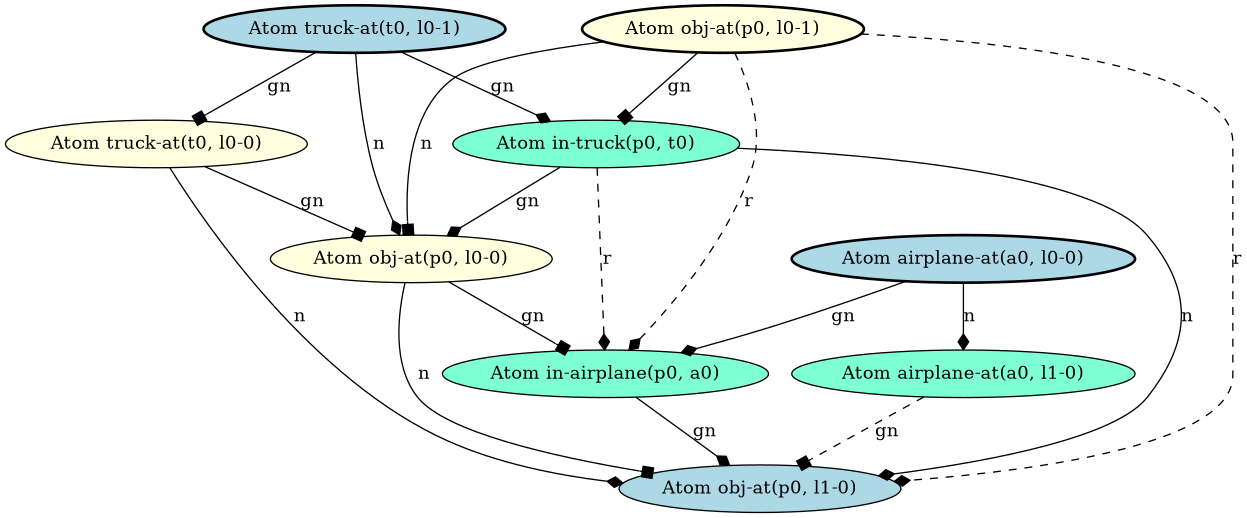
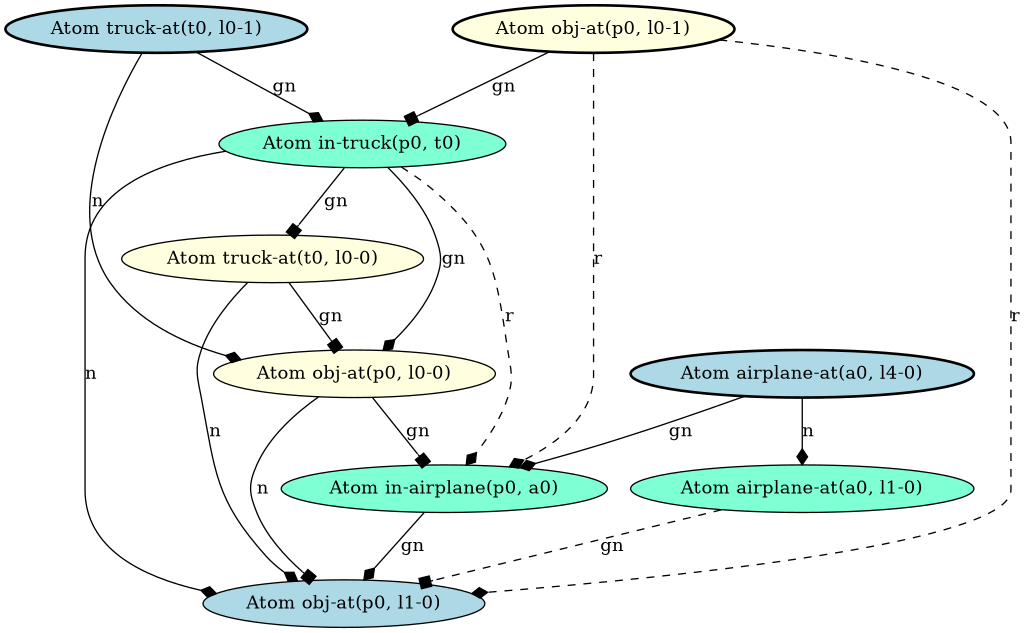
(261, 83) -> (322, 196)
(448, 84) -> none
(963, 259) -> (802, 374)
